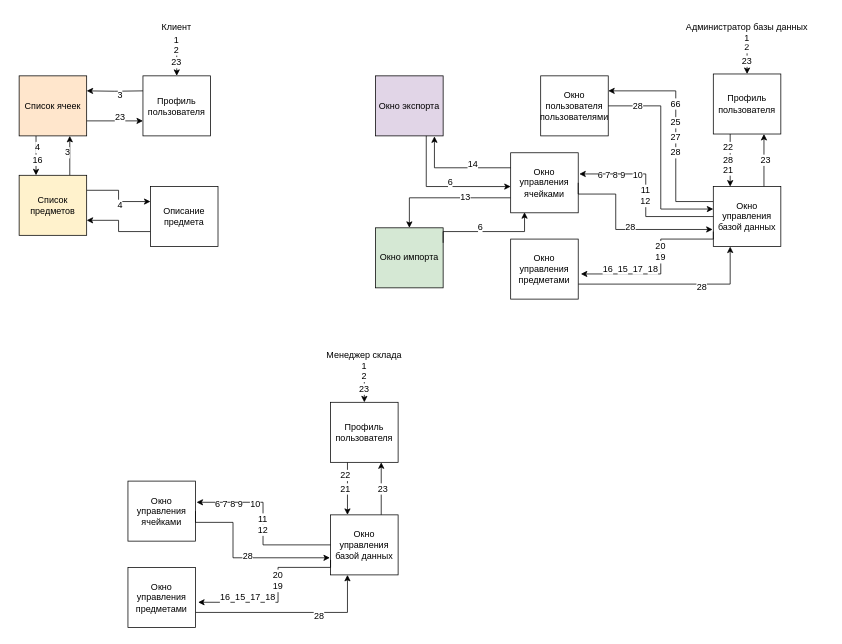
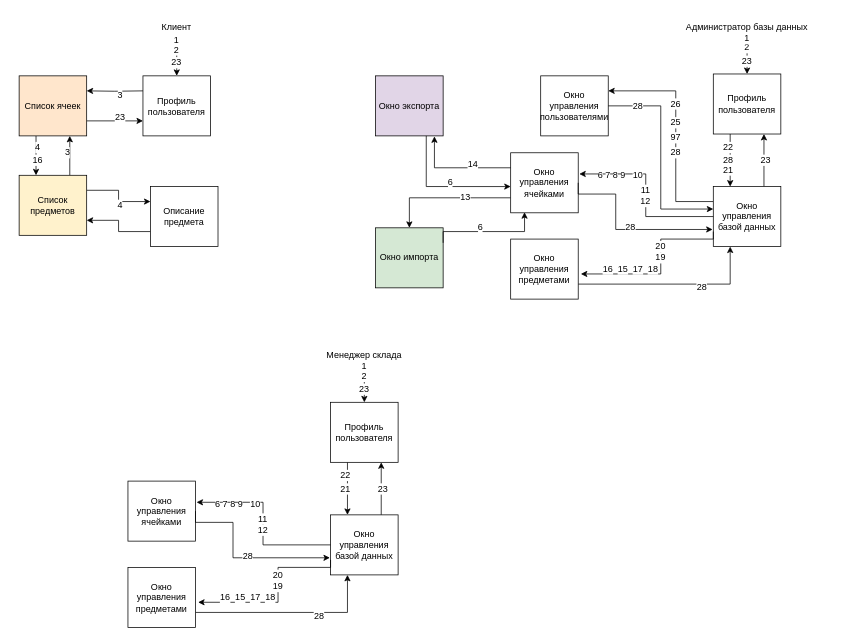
(675, 104) -> (675, 104)
(574, 106) -> (574, 106)
(675, 138) -> (675, 138)
